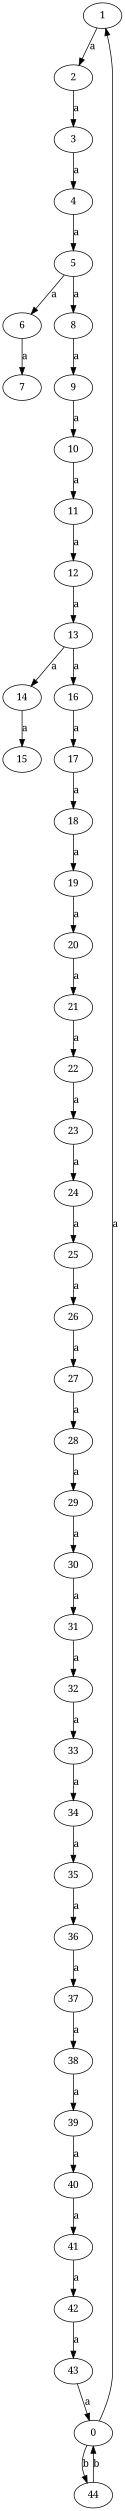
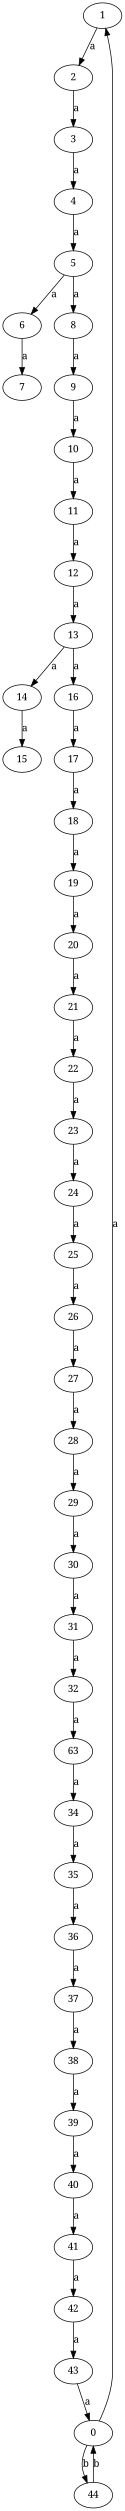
(73, 1751) -> (73, 1751)
